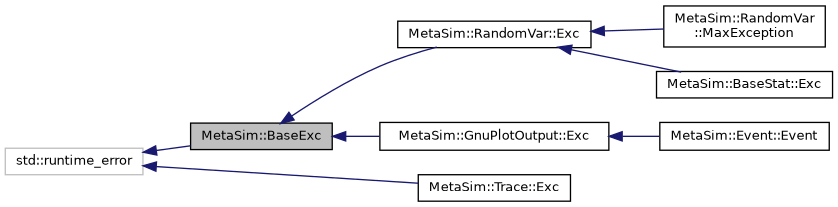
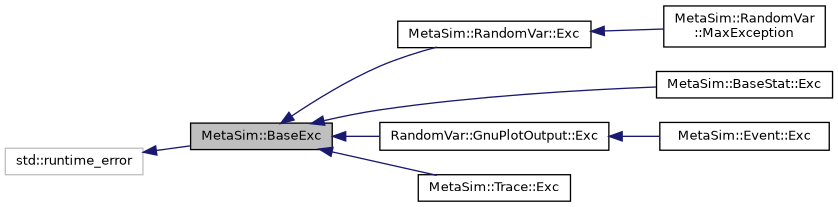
(626, 61) -> (489, 97)
(494, 136) -> (494, 136)
(745, 136) -> (745, 136)
(287, 175) -> (384, 164)
